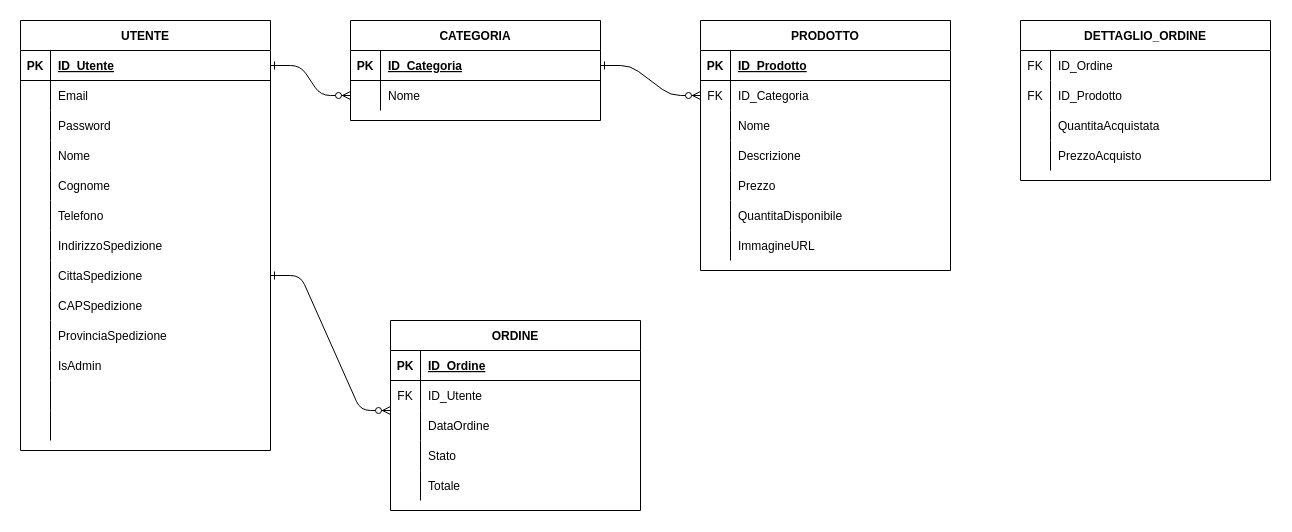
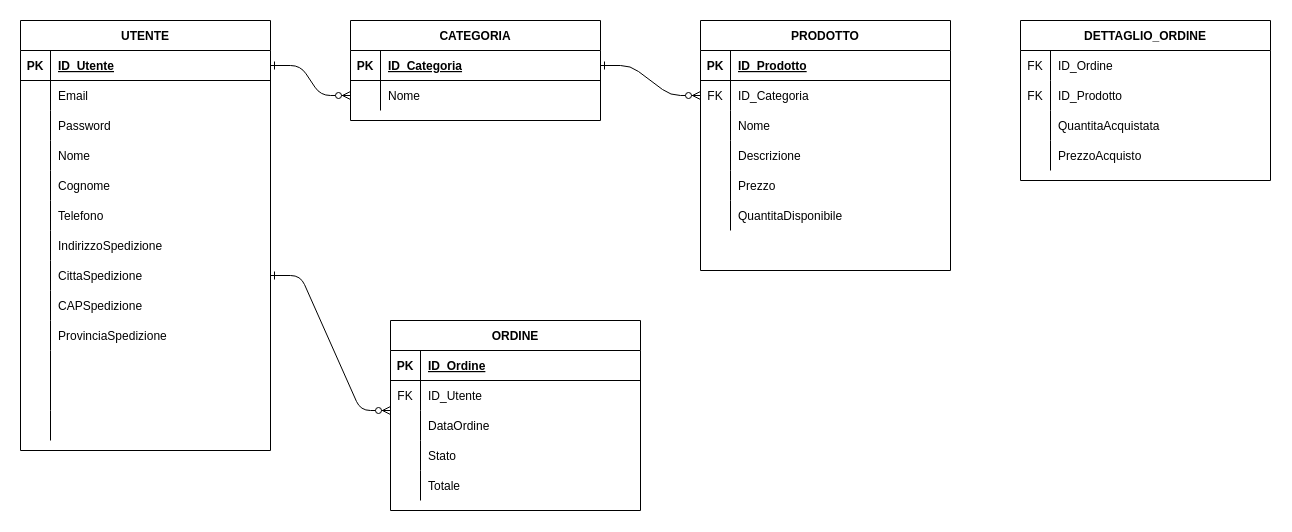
(841, 246) -> none
(161, 366) -> none
